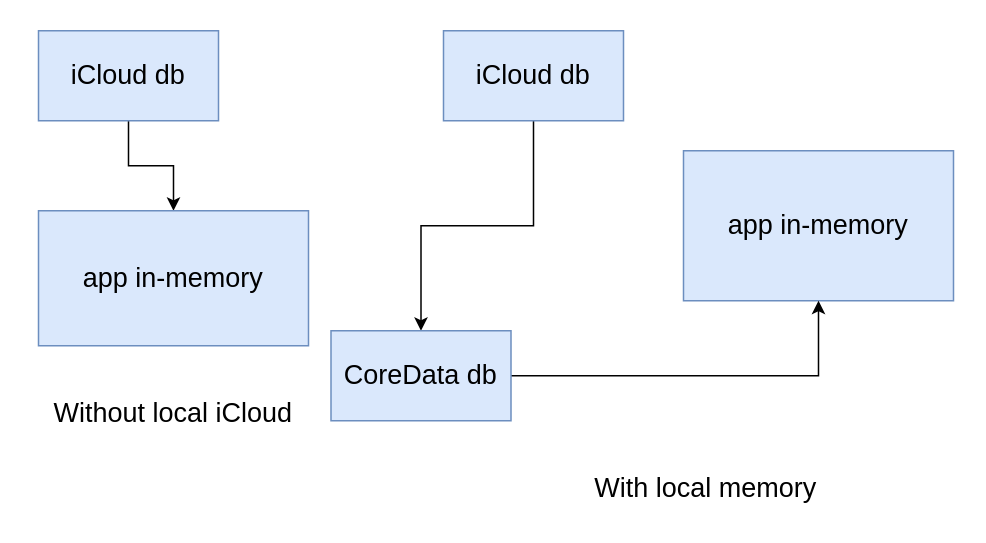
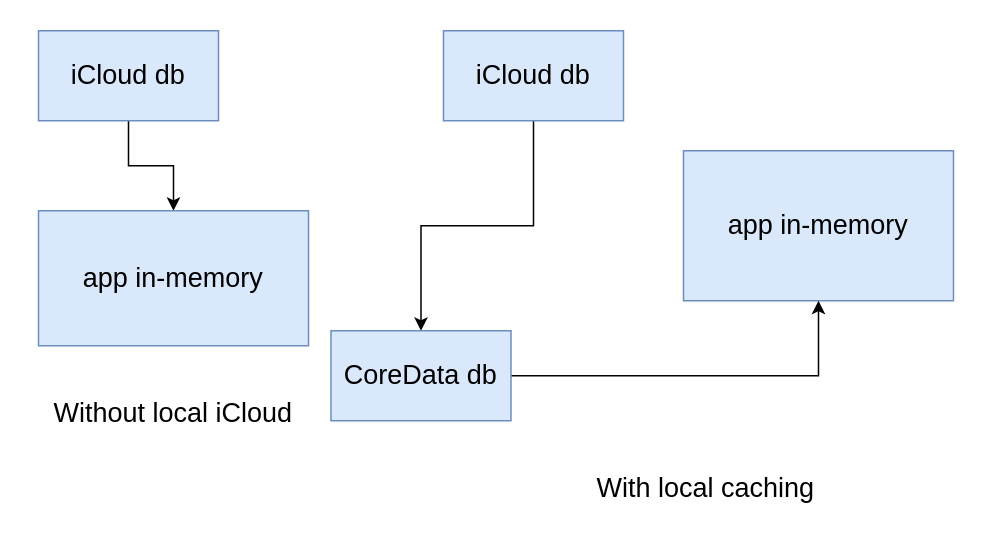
(706, 488) -> (706, 488)
